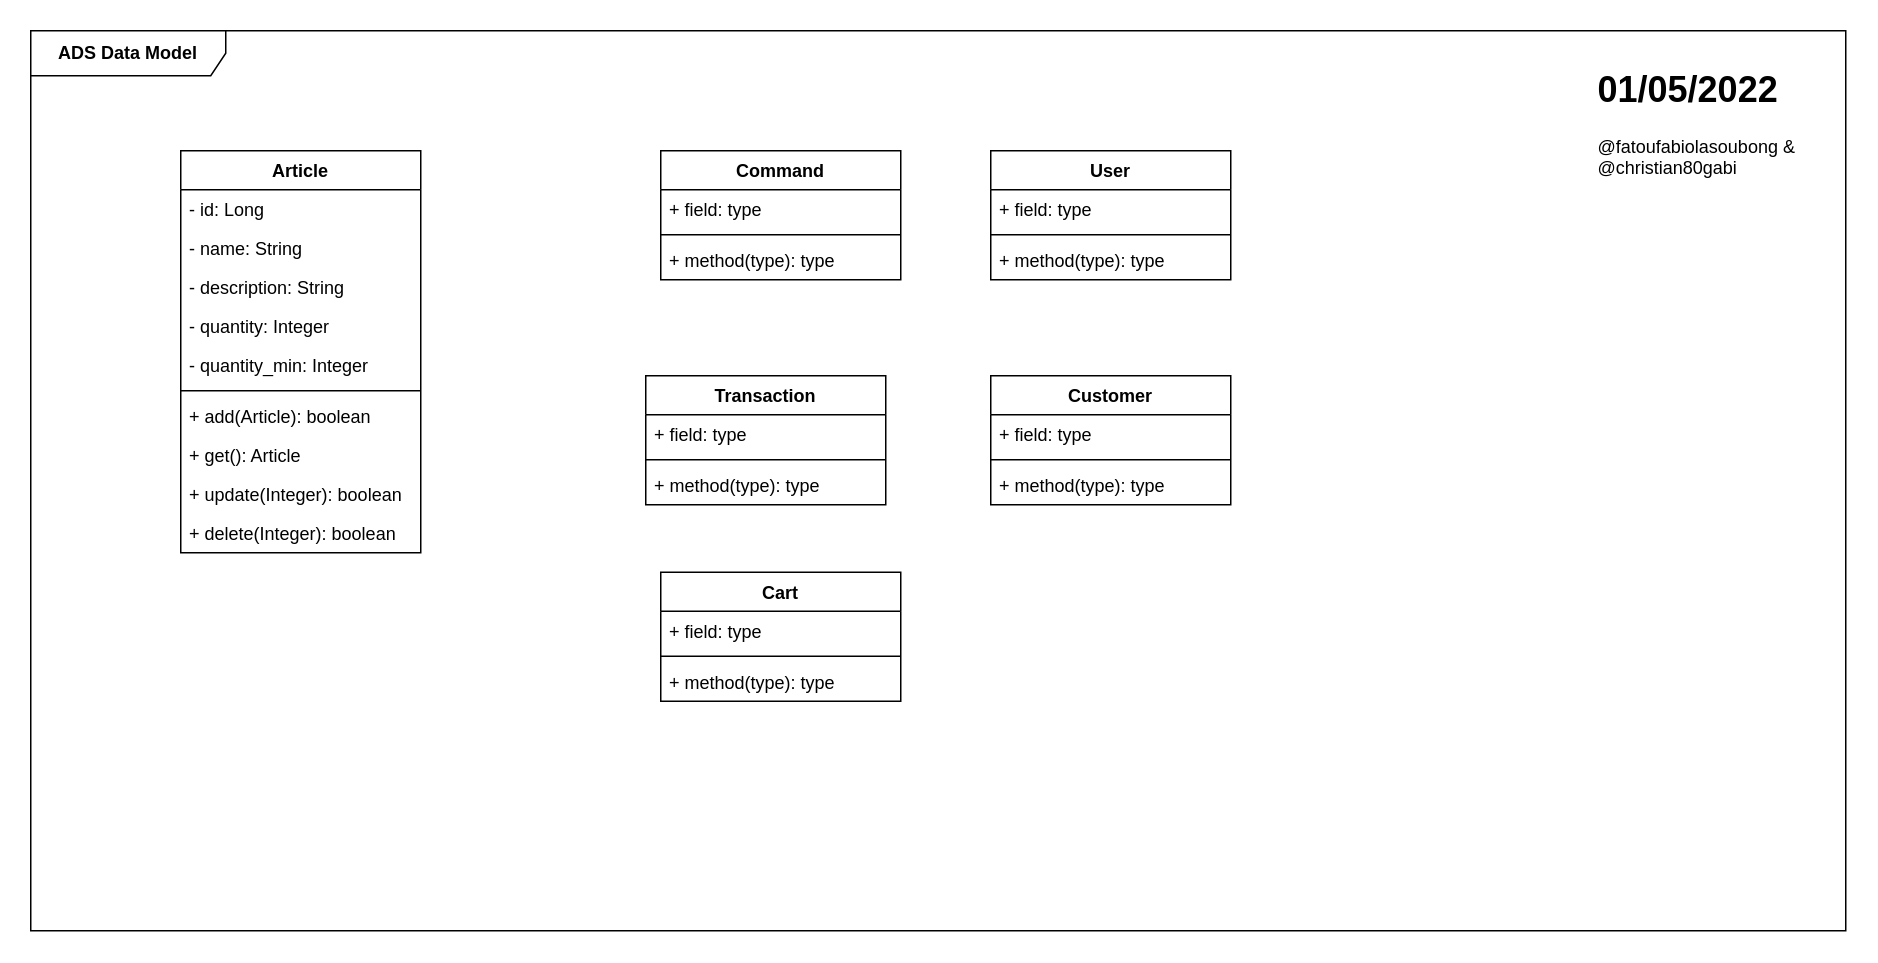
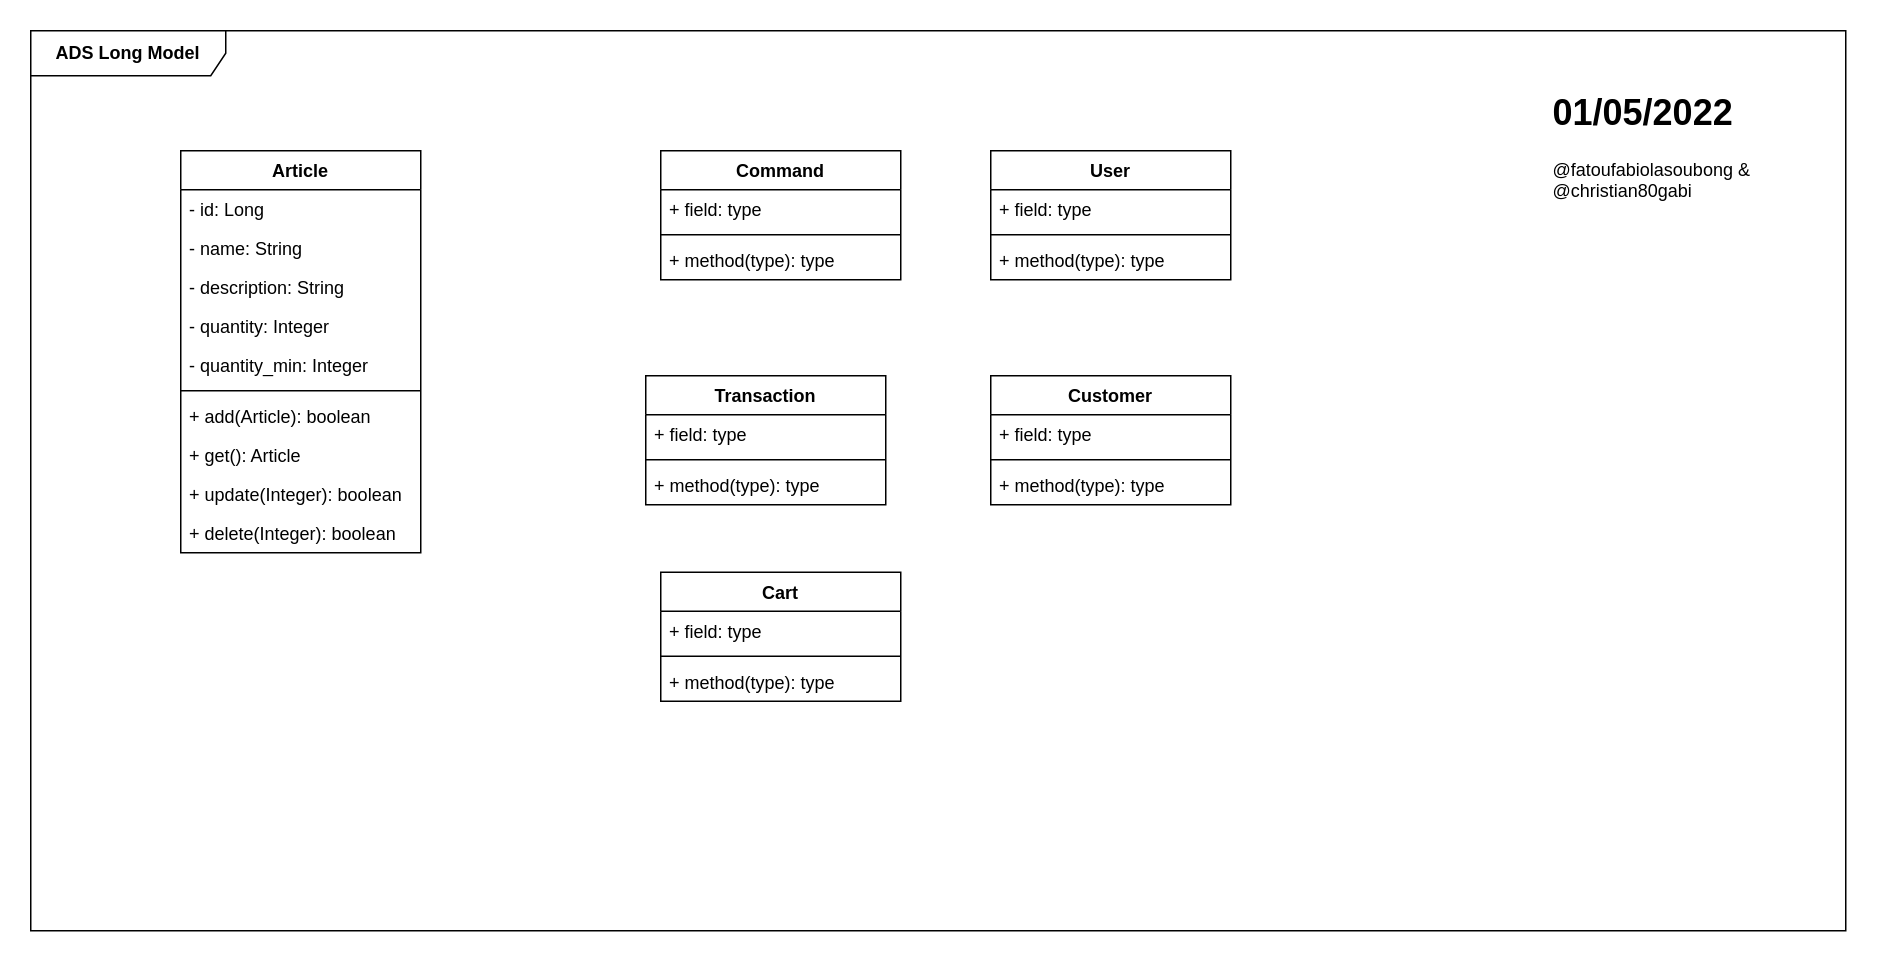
(128, 53) -> (128, 53)
(1703, 151) -> (1658, 173)
